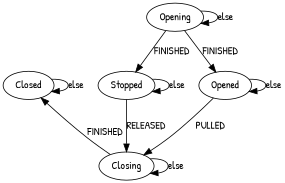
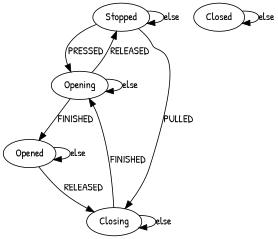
none -> (73, 39)
(172, 51) -> (130, 51)
(146, 126) -> (178, 119)
(210, 126) -> (84, 188)
(78, 130) -> (108, 156)
